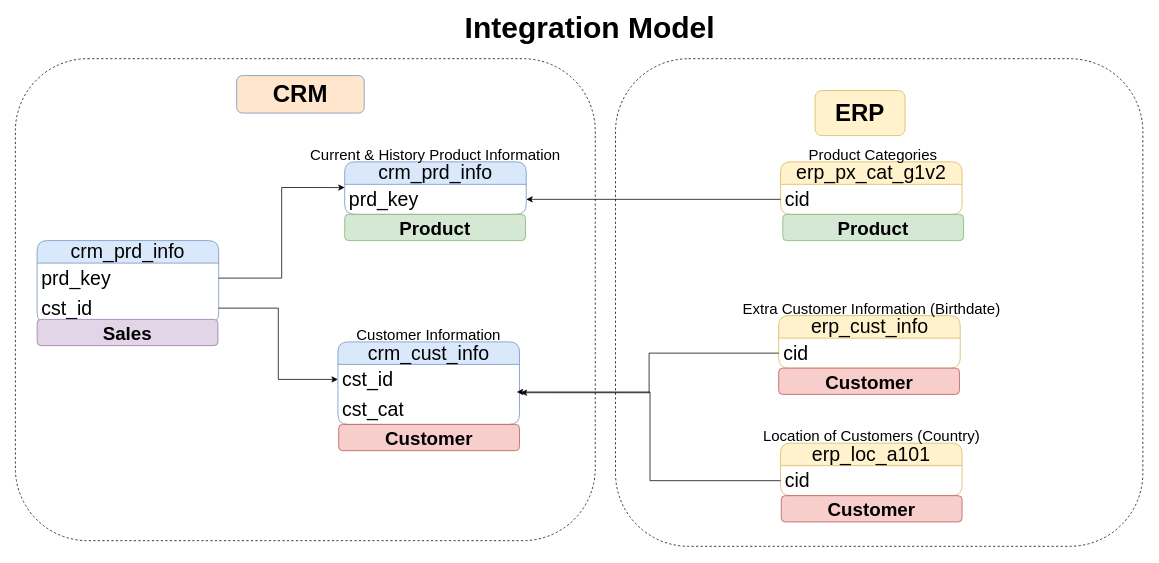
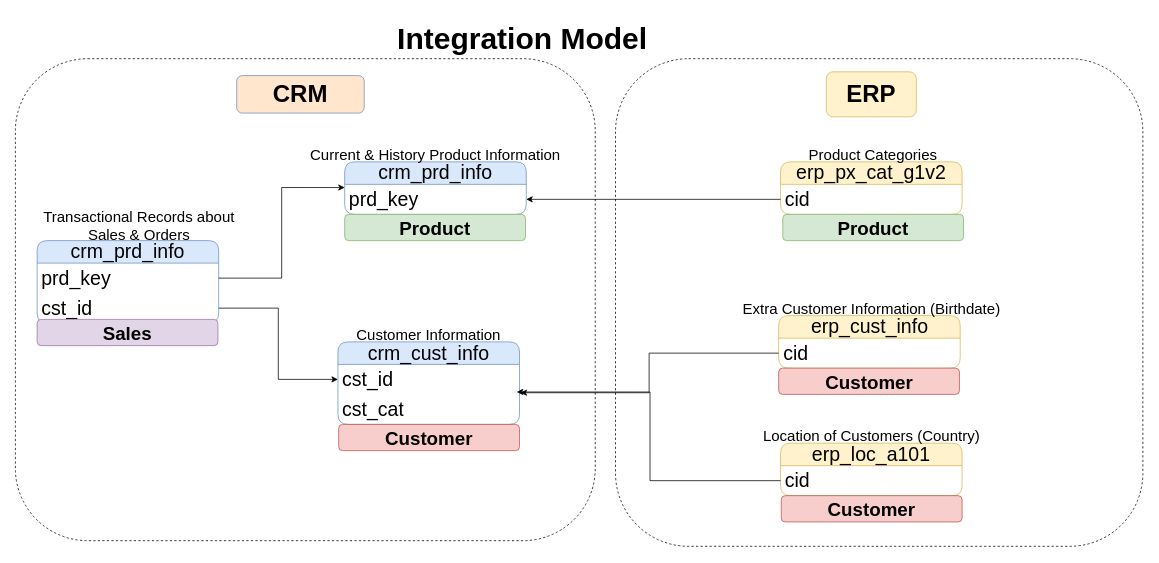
(590, 27) -> (522, 38)
(860, 113) -> (871, 94)
none -> (139, 225)
